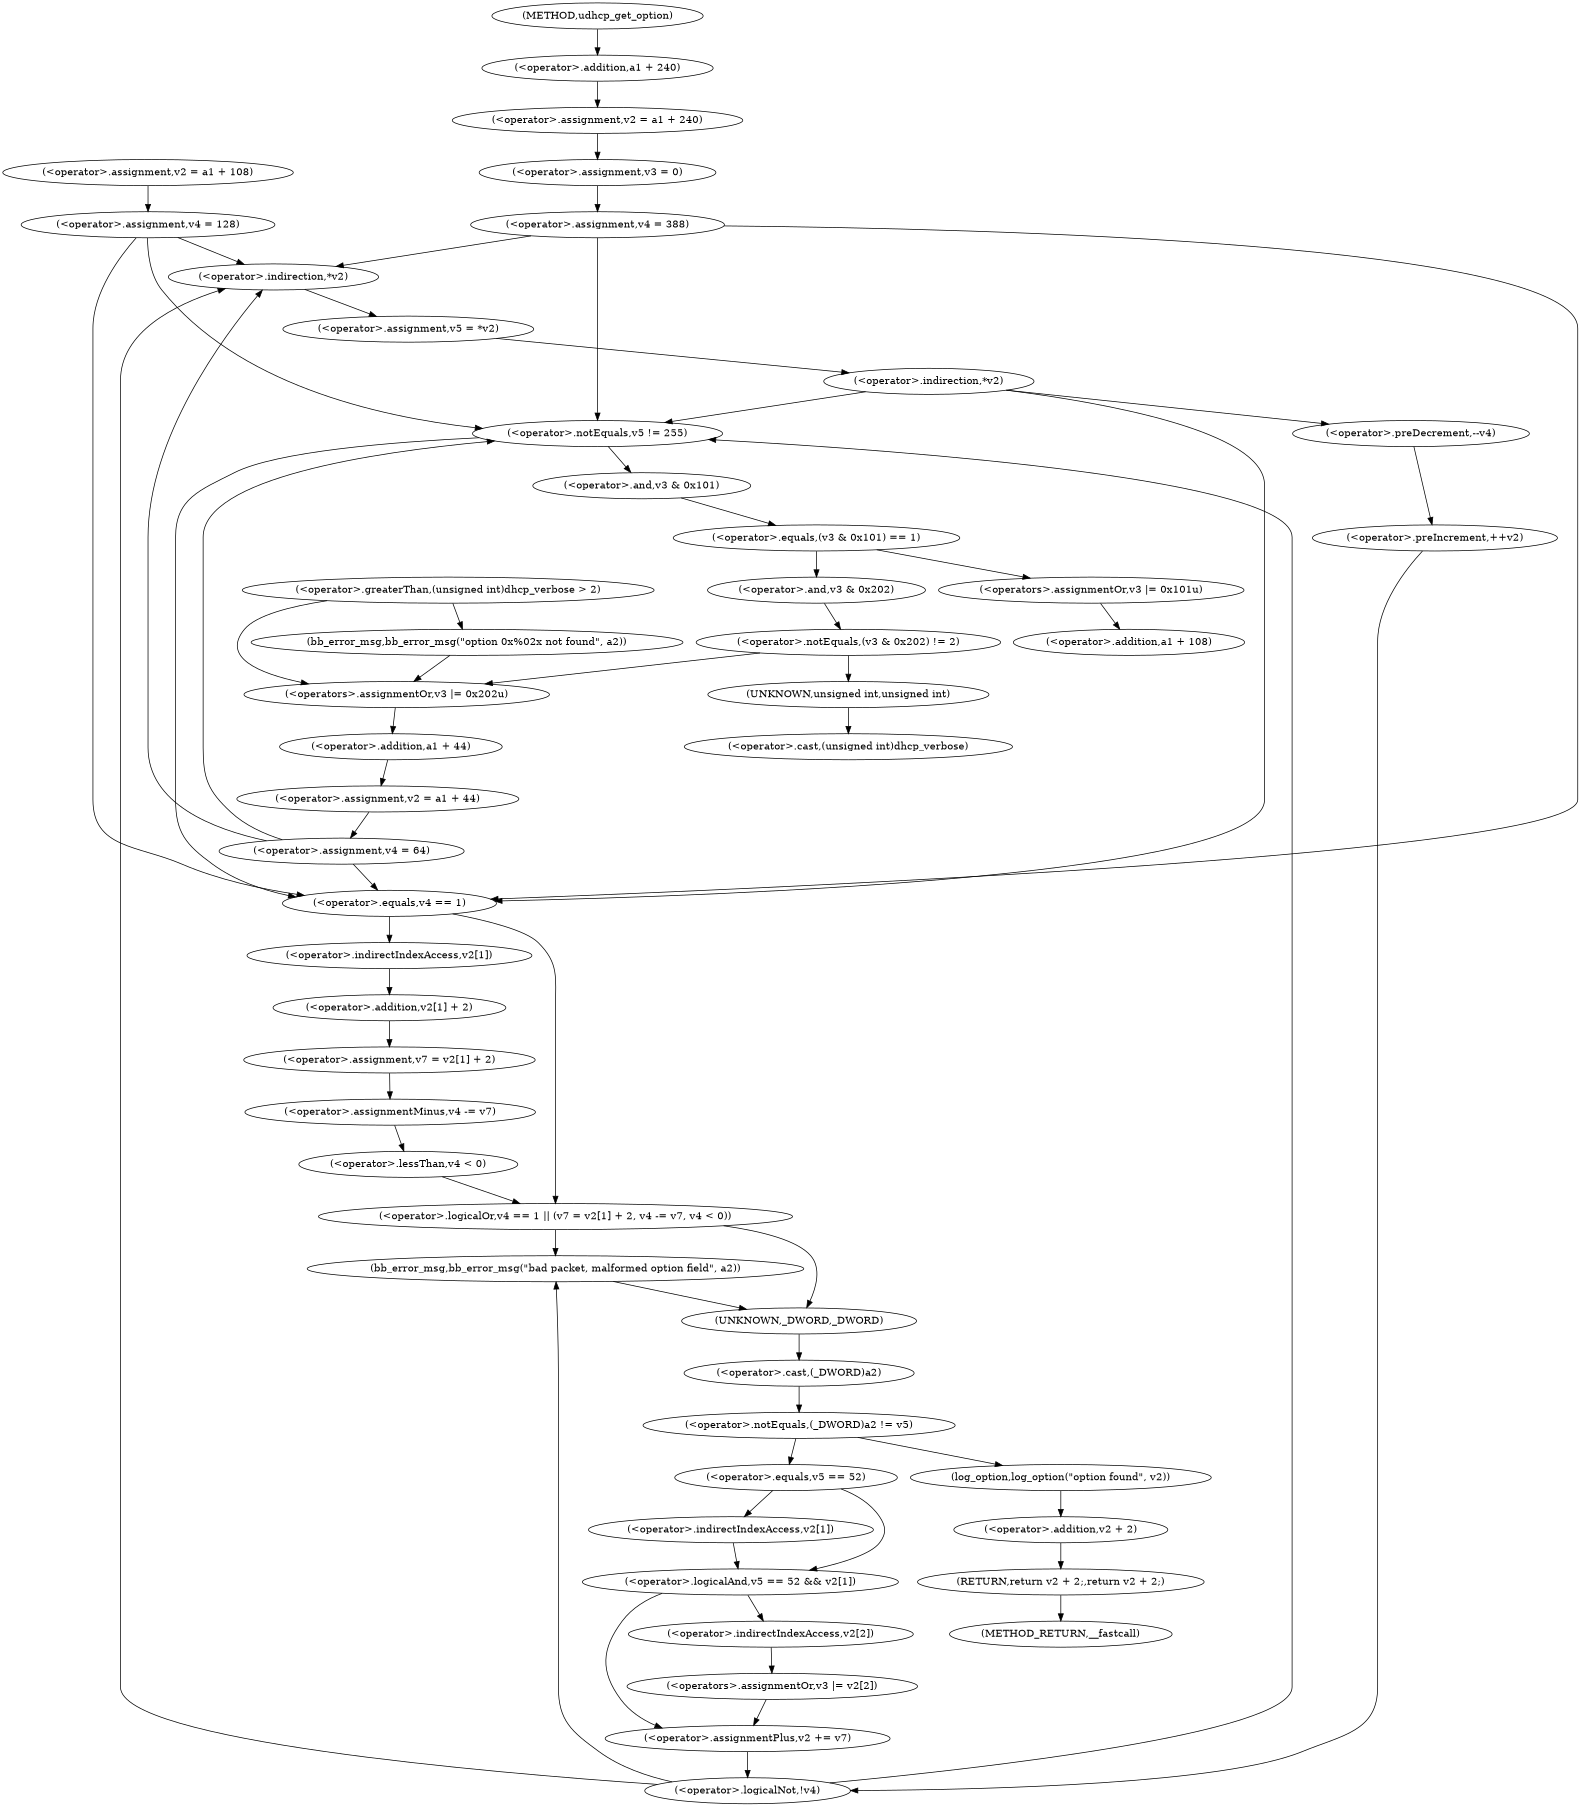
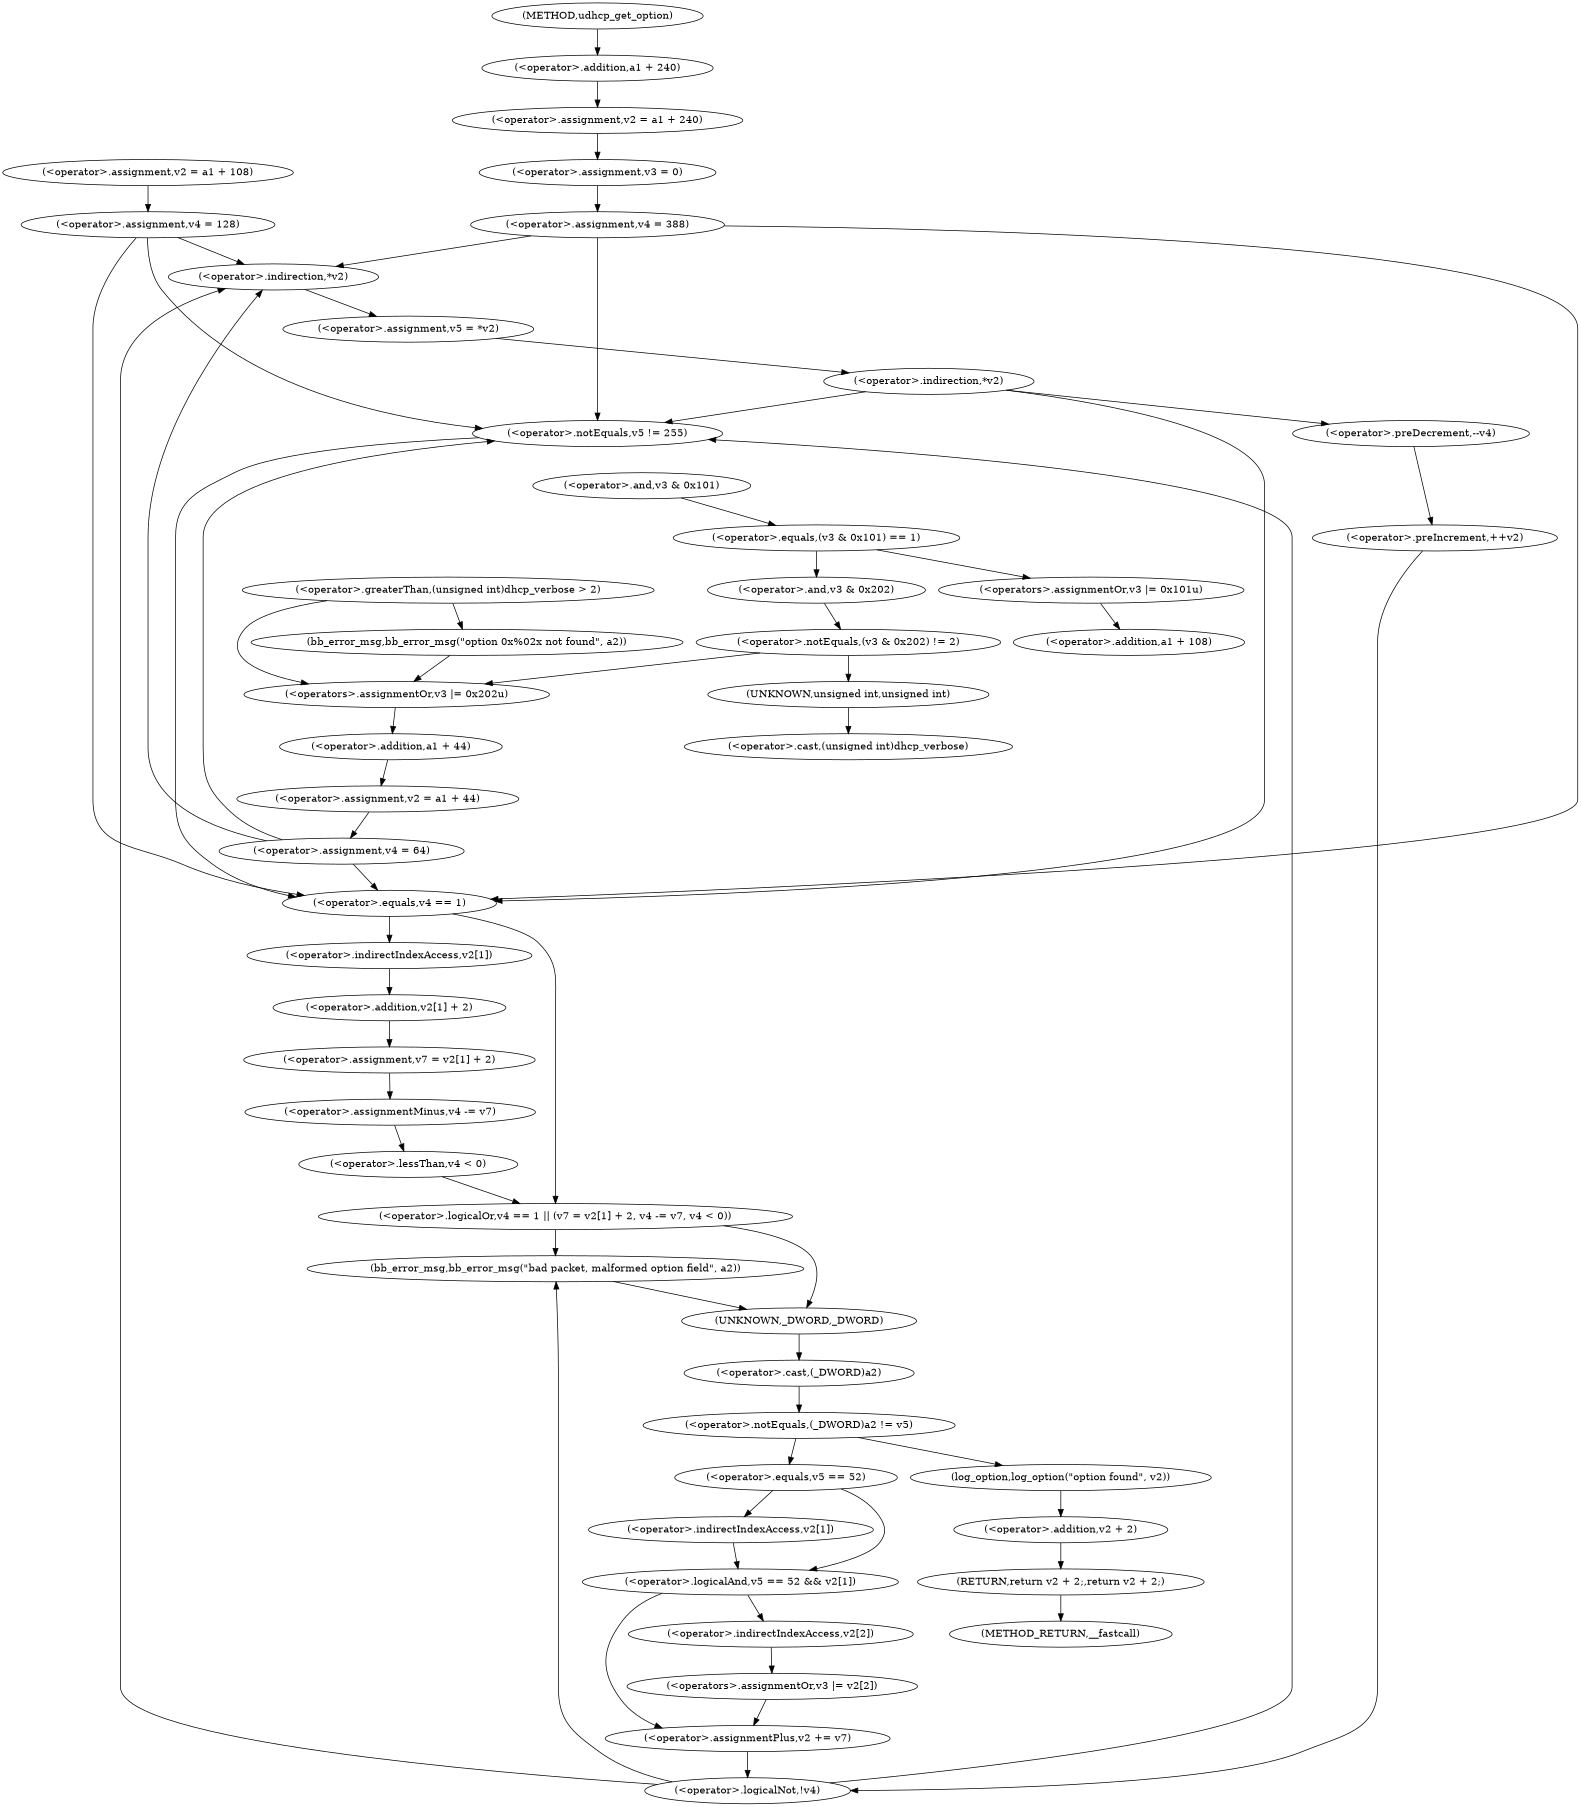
(617, 457) -> none
